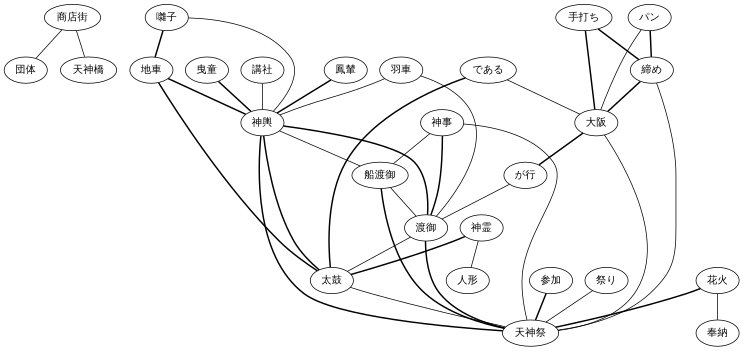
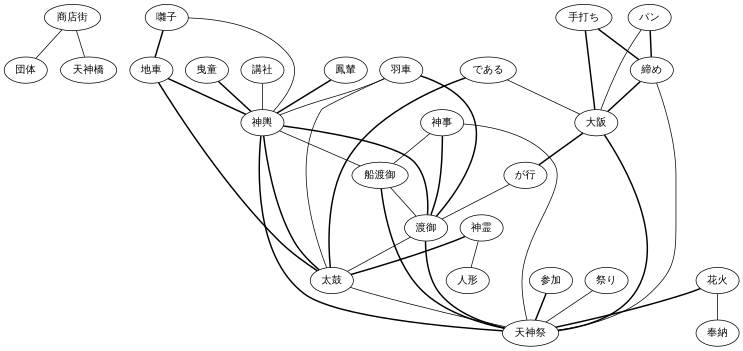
(476, 137) -> (476, 137)
none -> (307, 154)
(647, 254) -> (647, 254)
